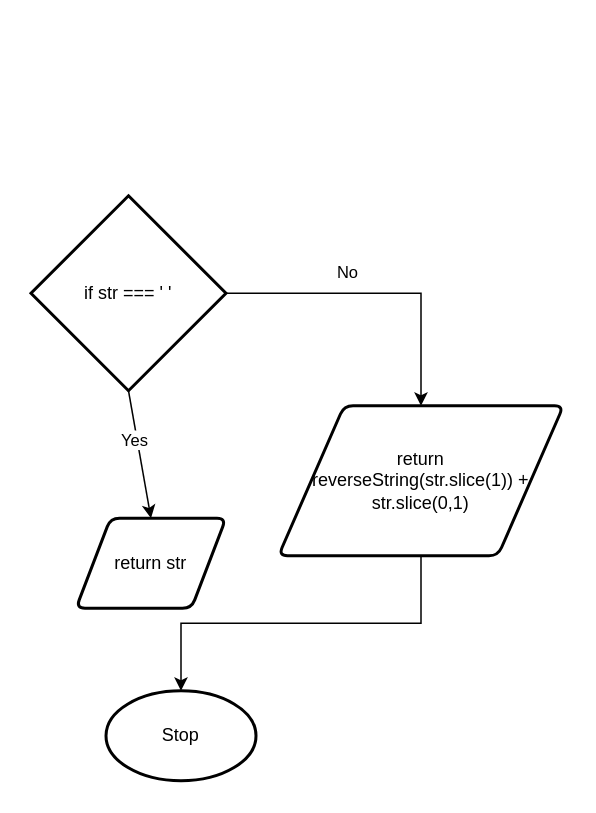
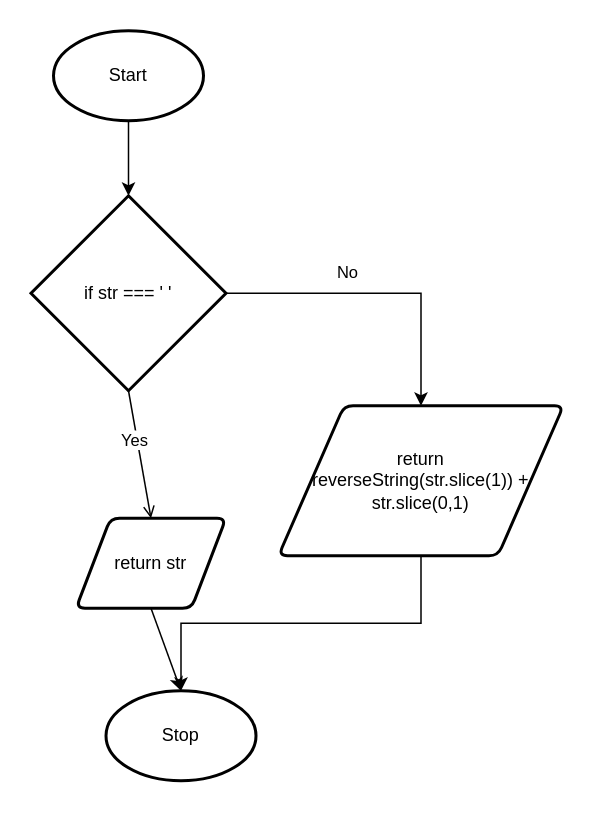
none -> (128, 76)
none -> (128, 153)
(149, 507) -> (149, 509)
none -> (164, 645)
